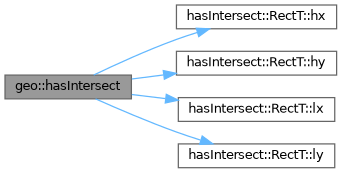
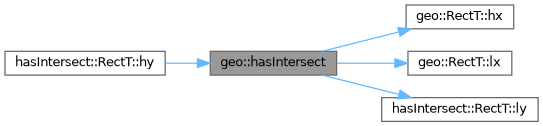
(257, 17) -> (460, 17)
(148, 77) -> (182, 63)
(257, 109) -> (460, 63)
